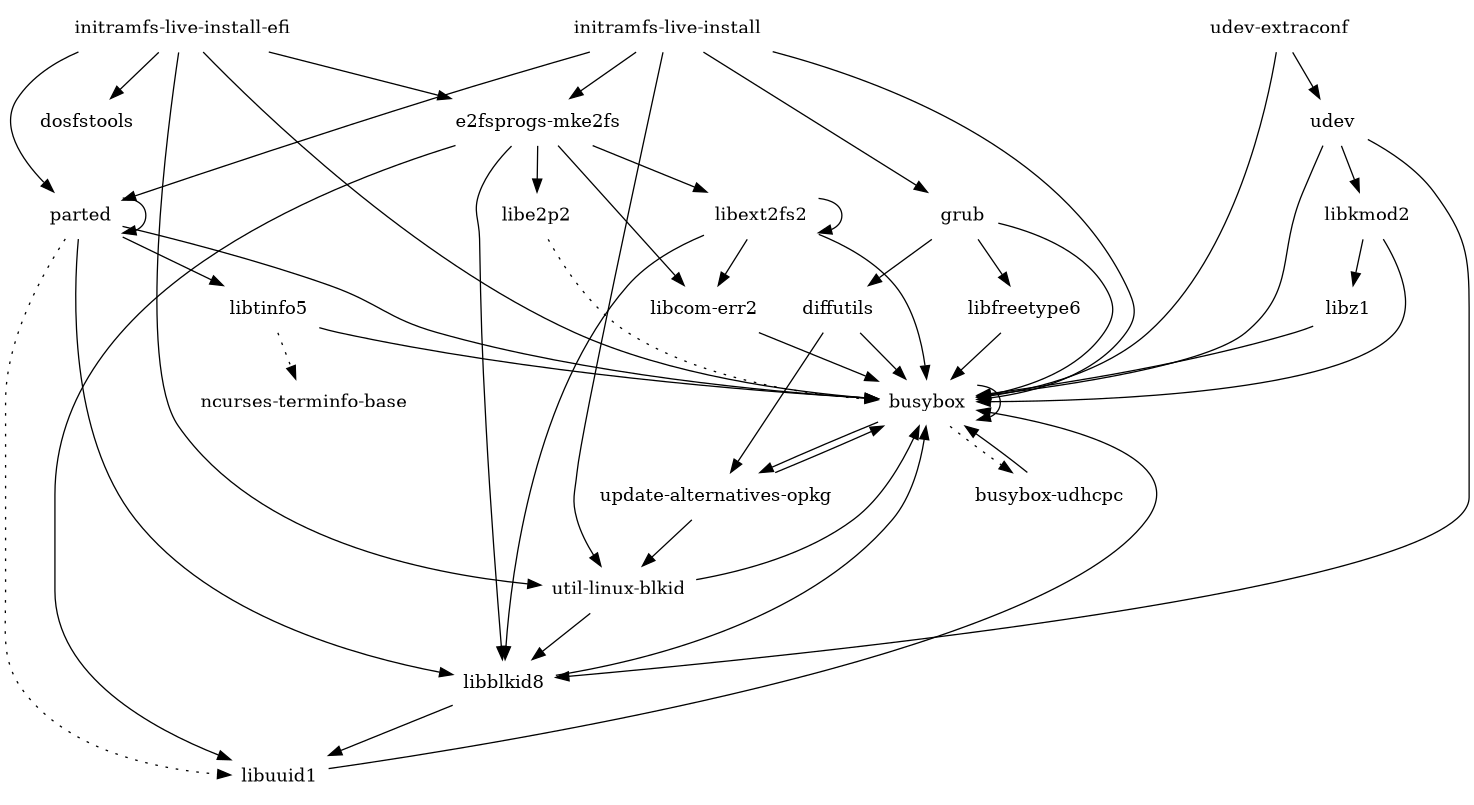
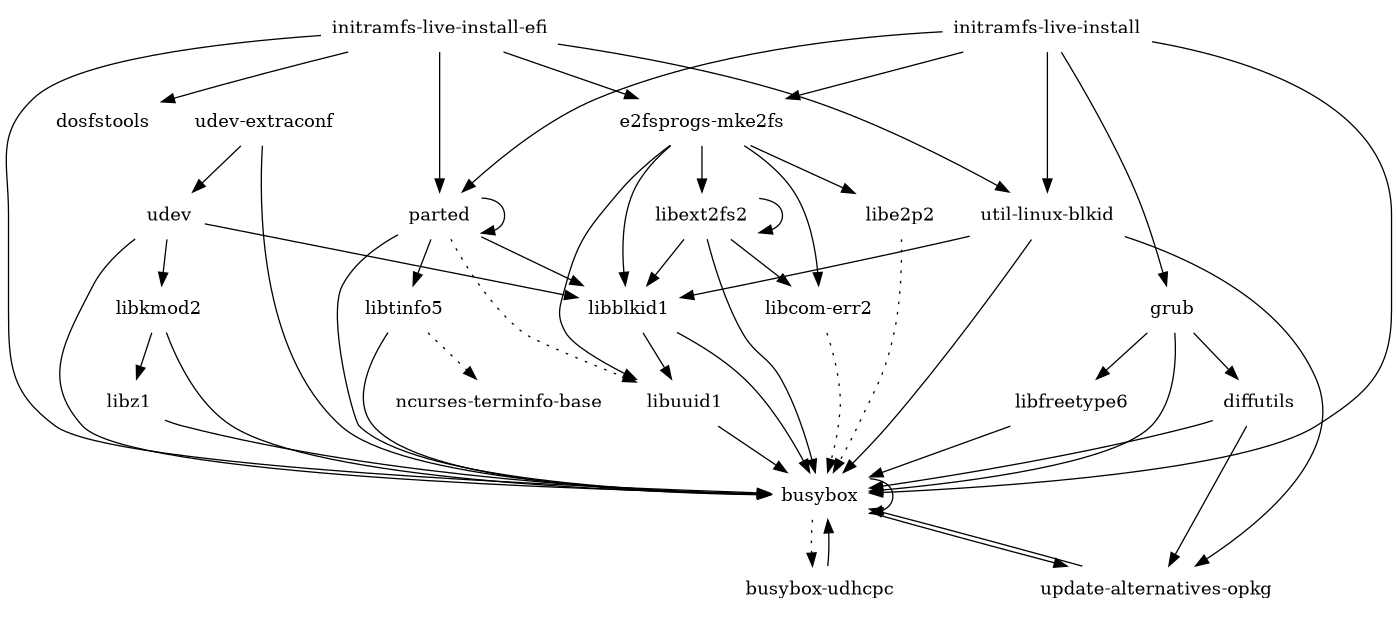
(818, 357) -> (840, 396)
(672, 538) -> (1312, 371)
(504, 683) -> (629, 309)
